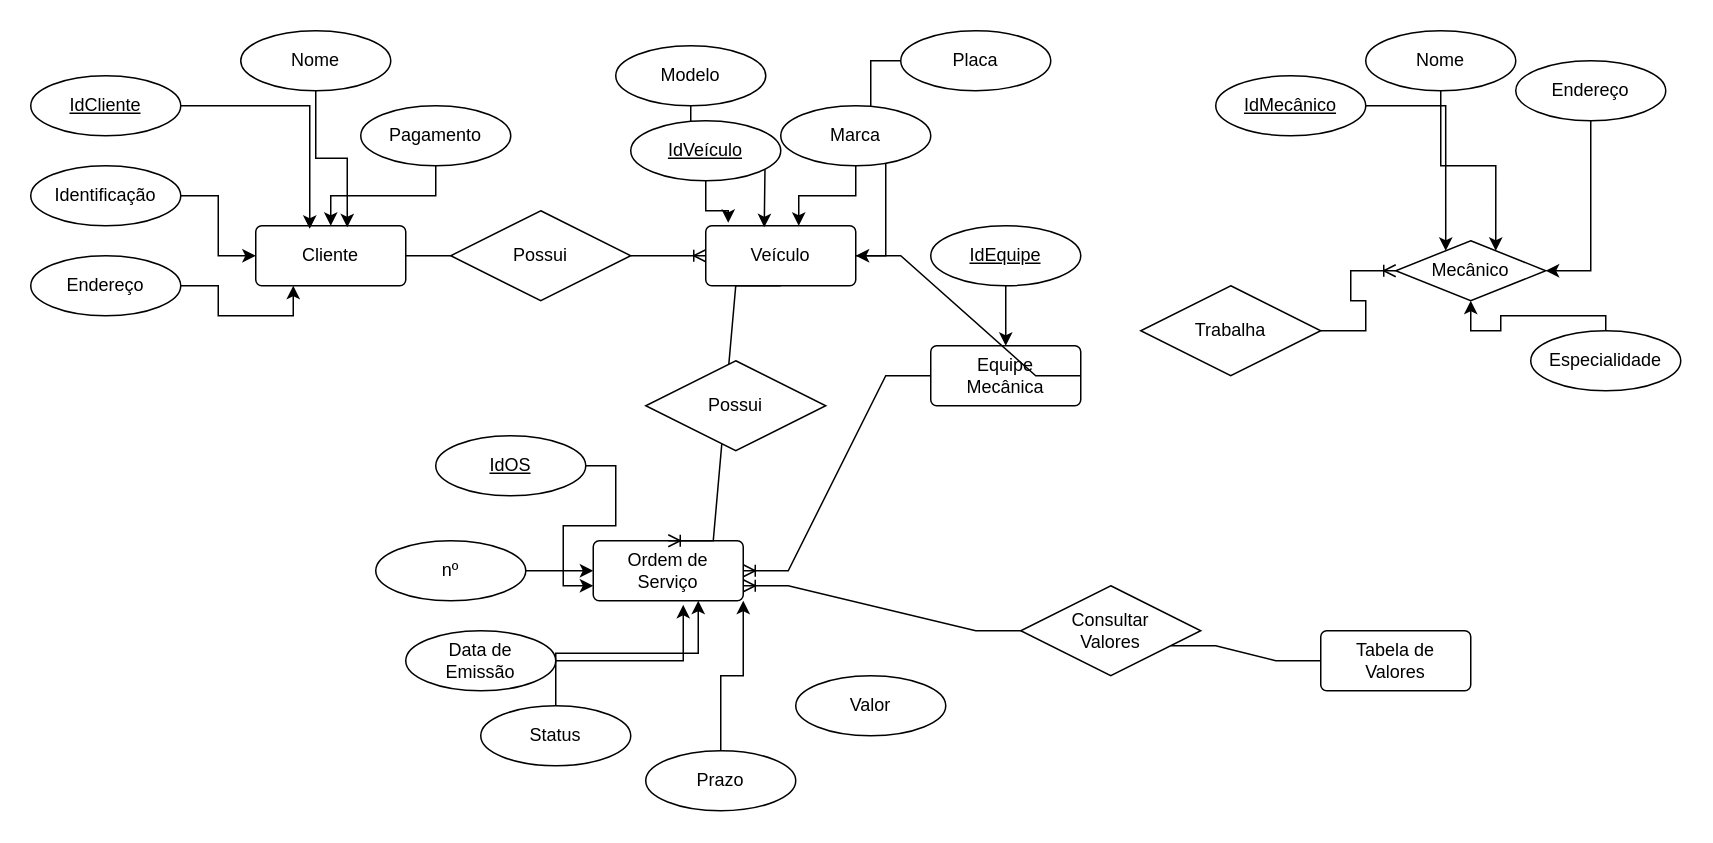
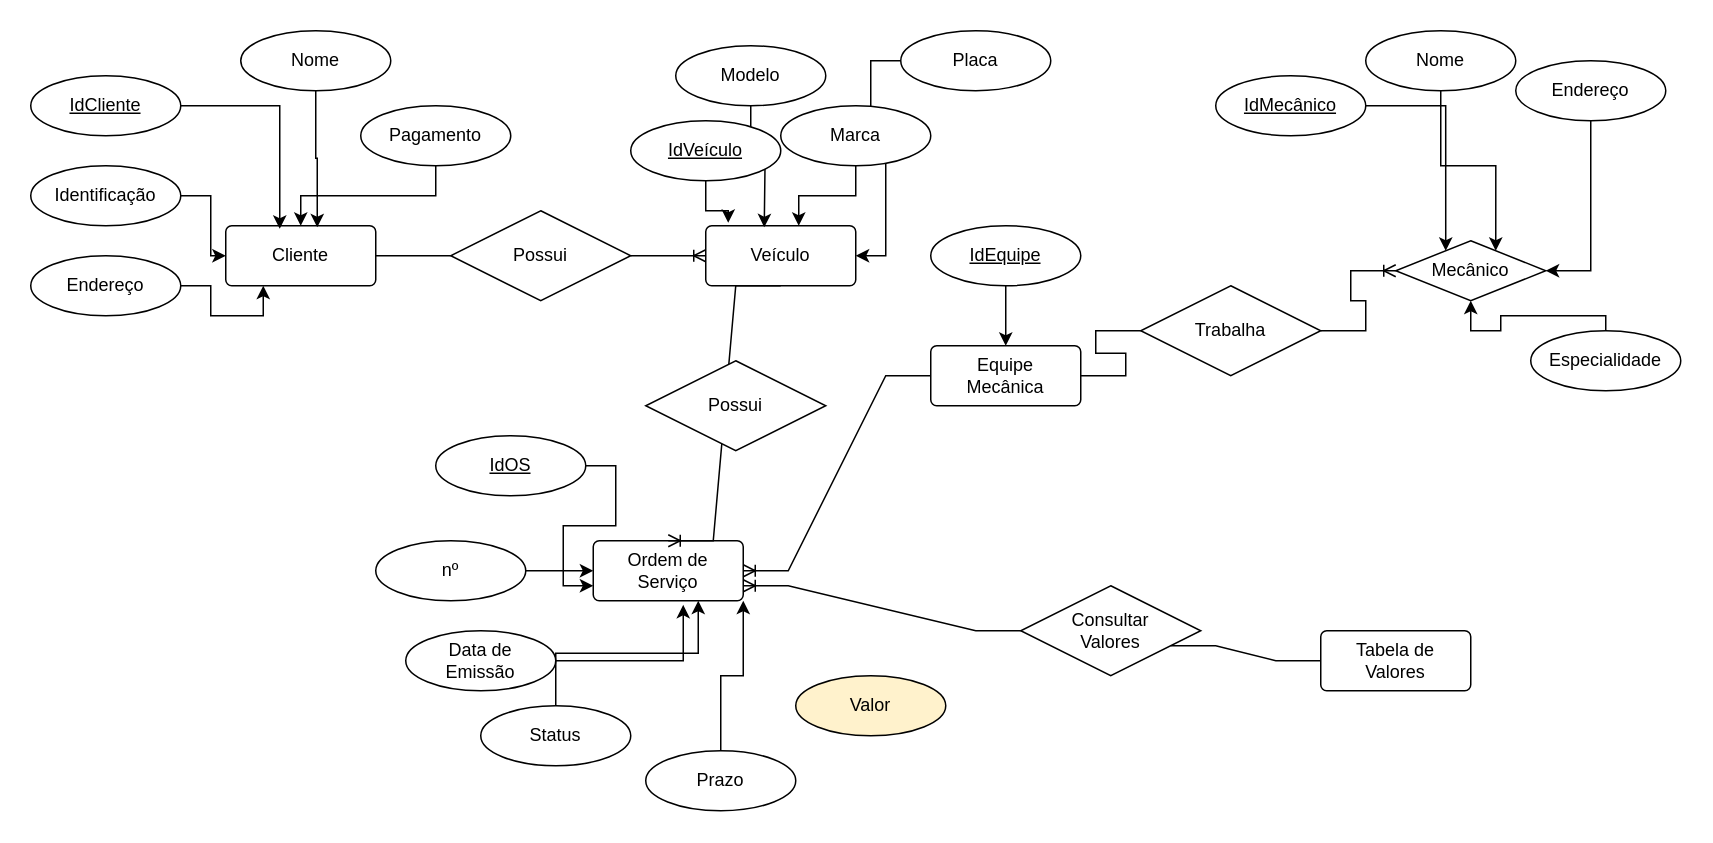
(691, 76) -> (751, 76)
(331, 256) -> (301, 256)
(980, 326) -> (1111, 353)
(871, 706) -> (871, 706)
